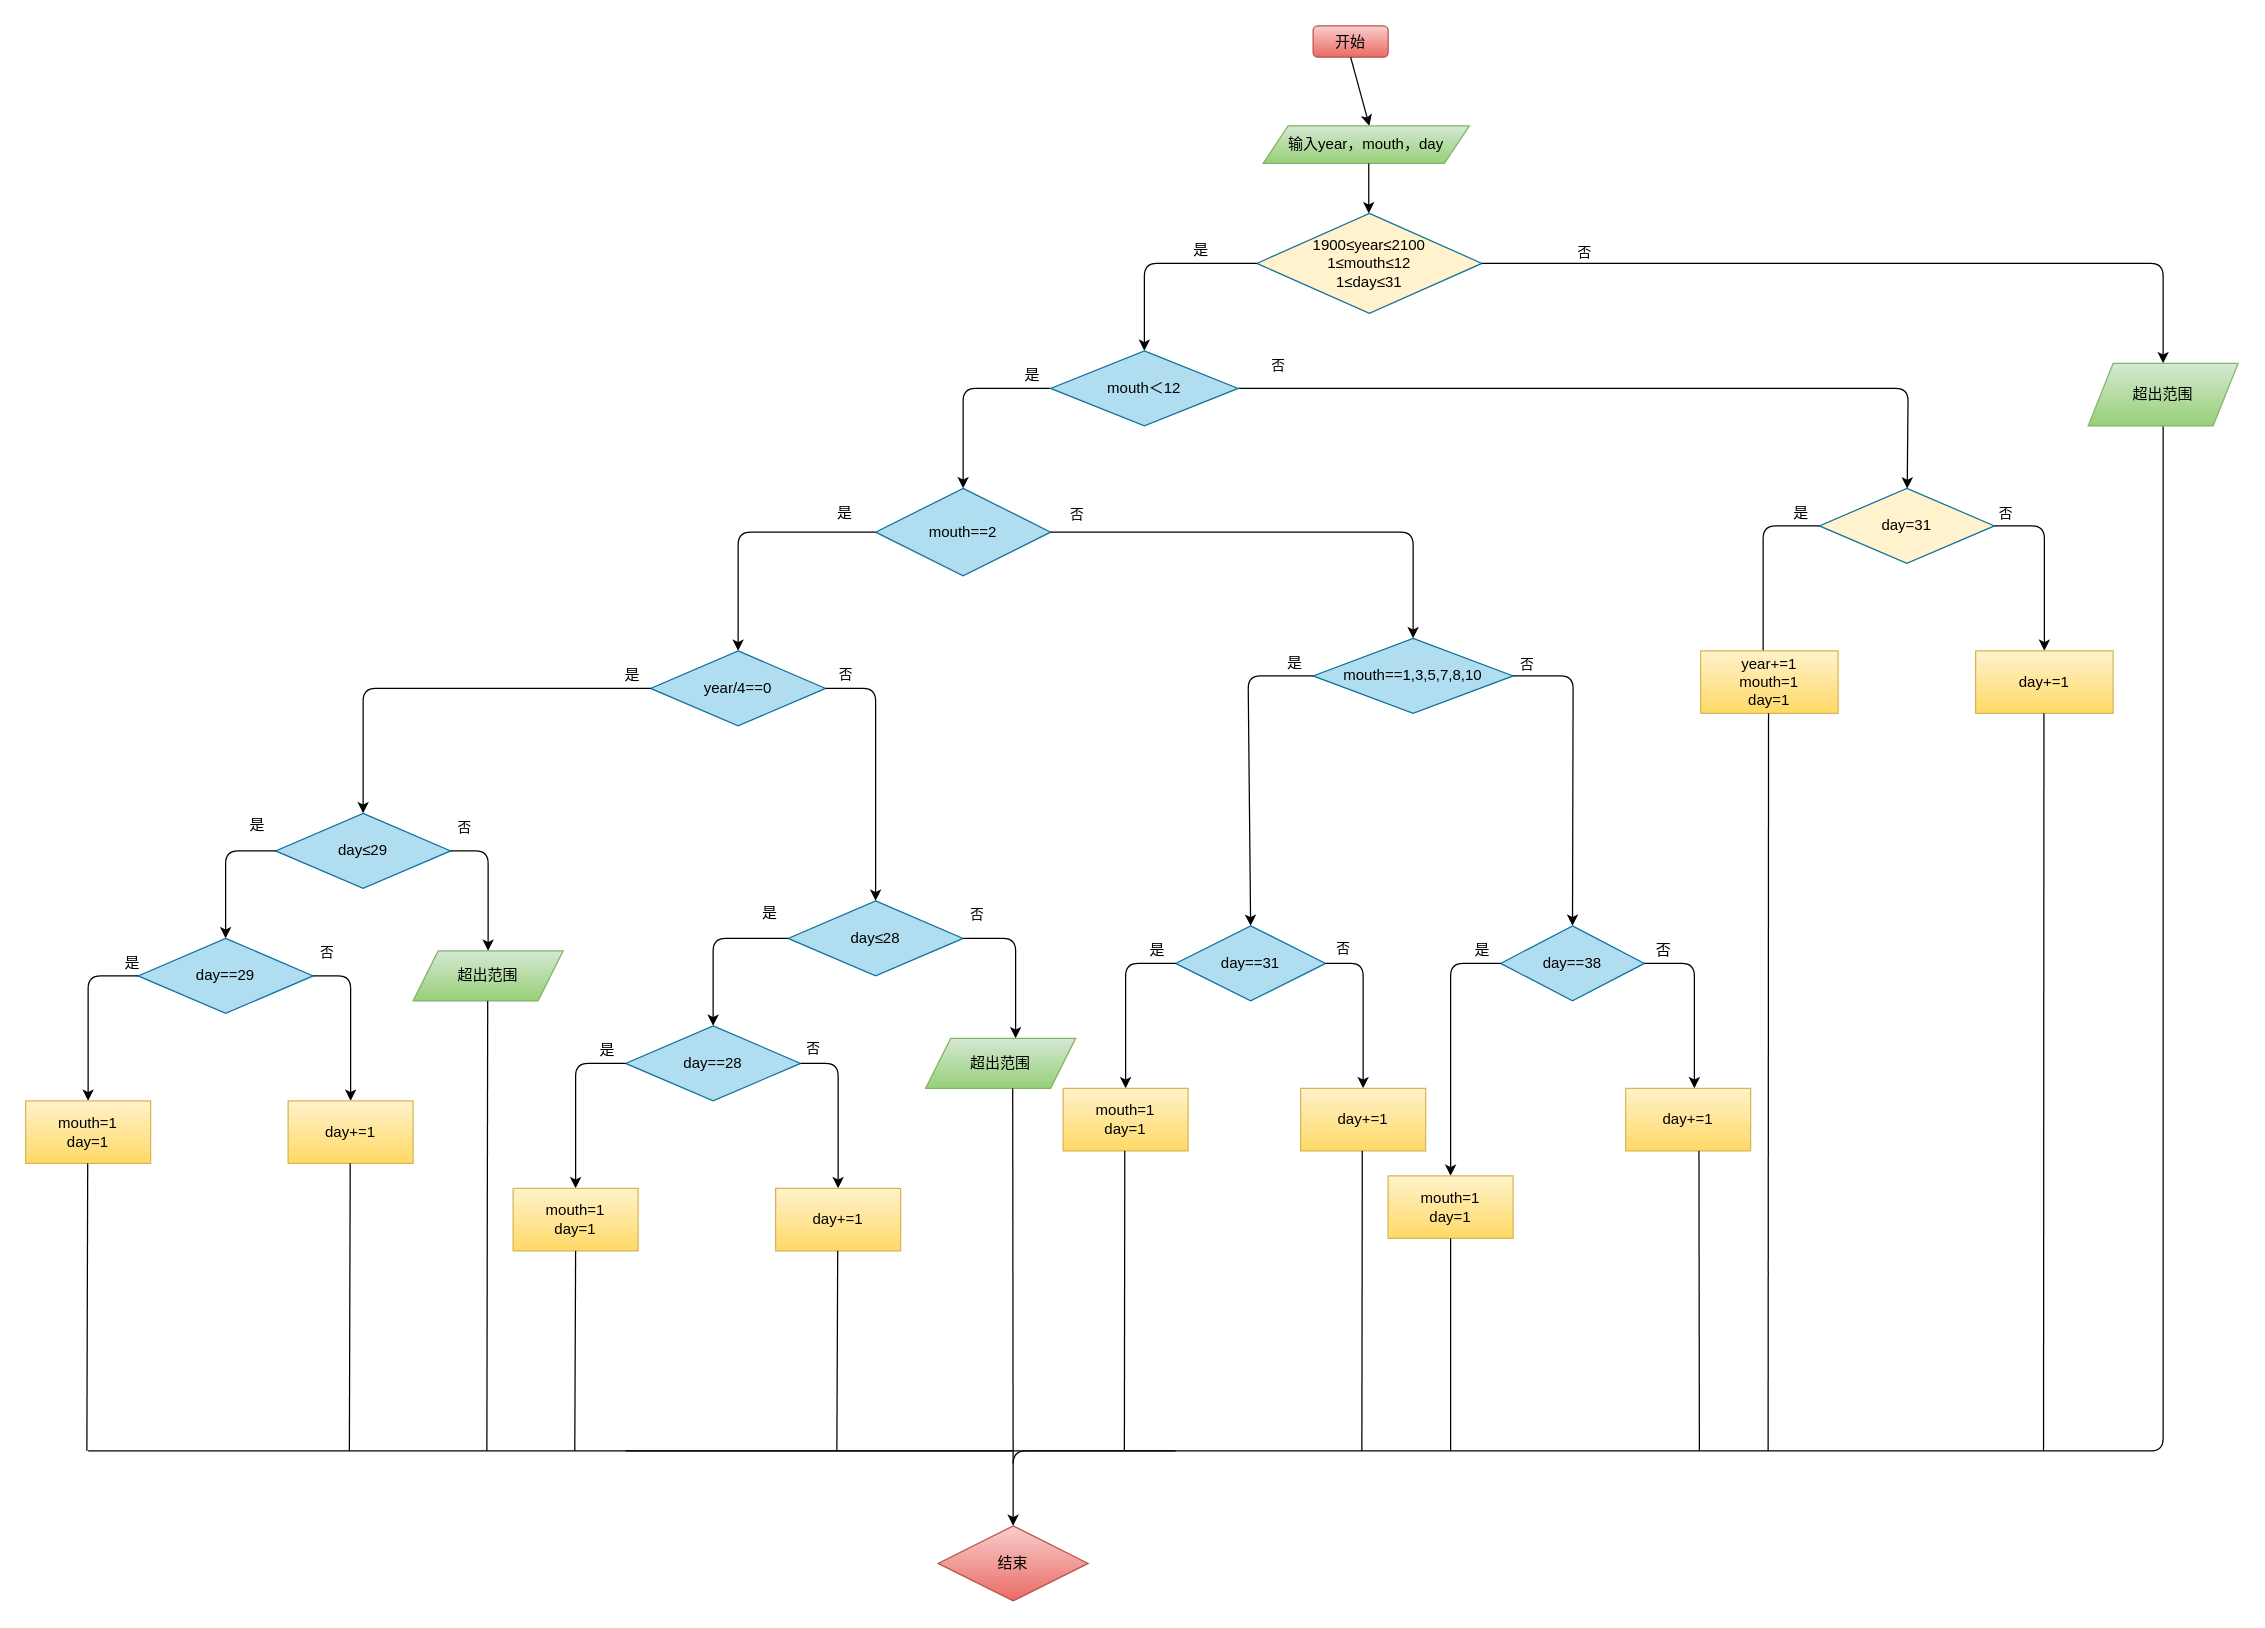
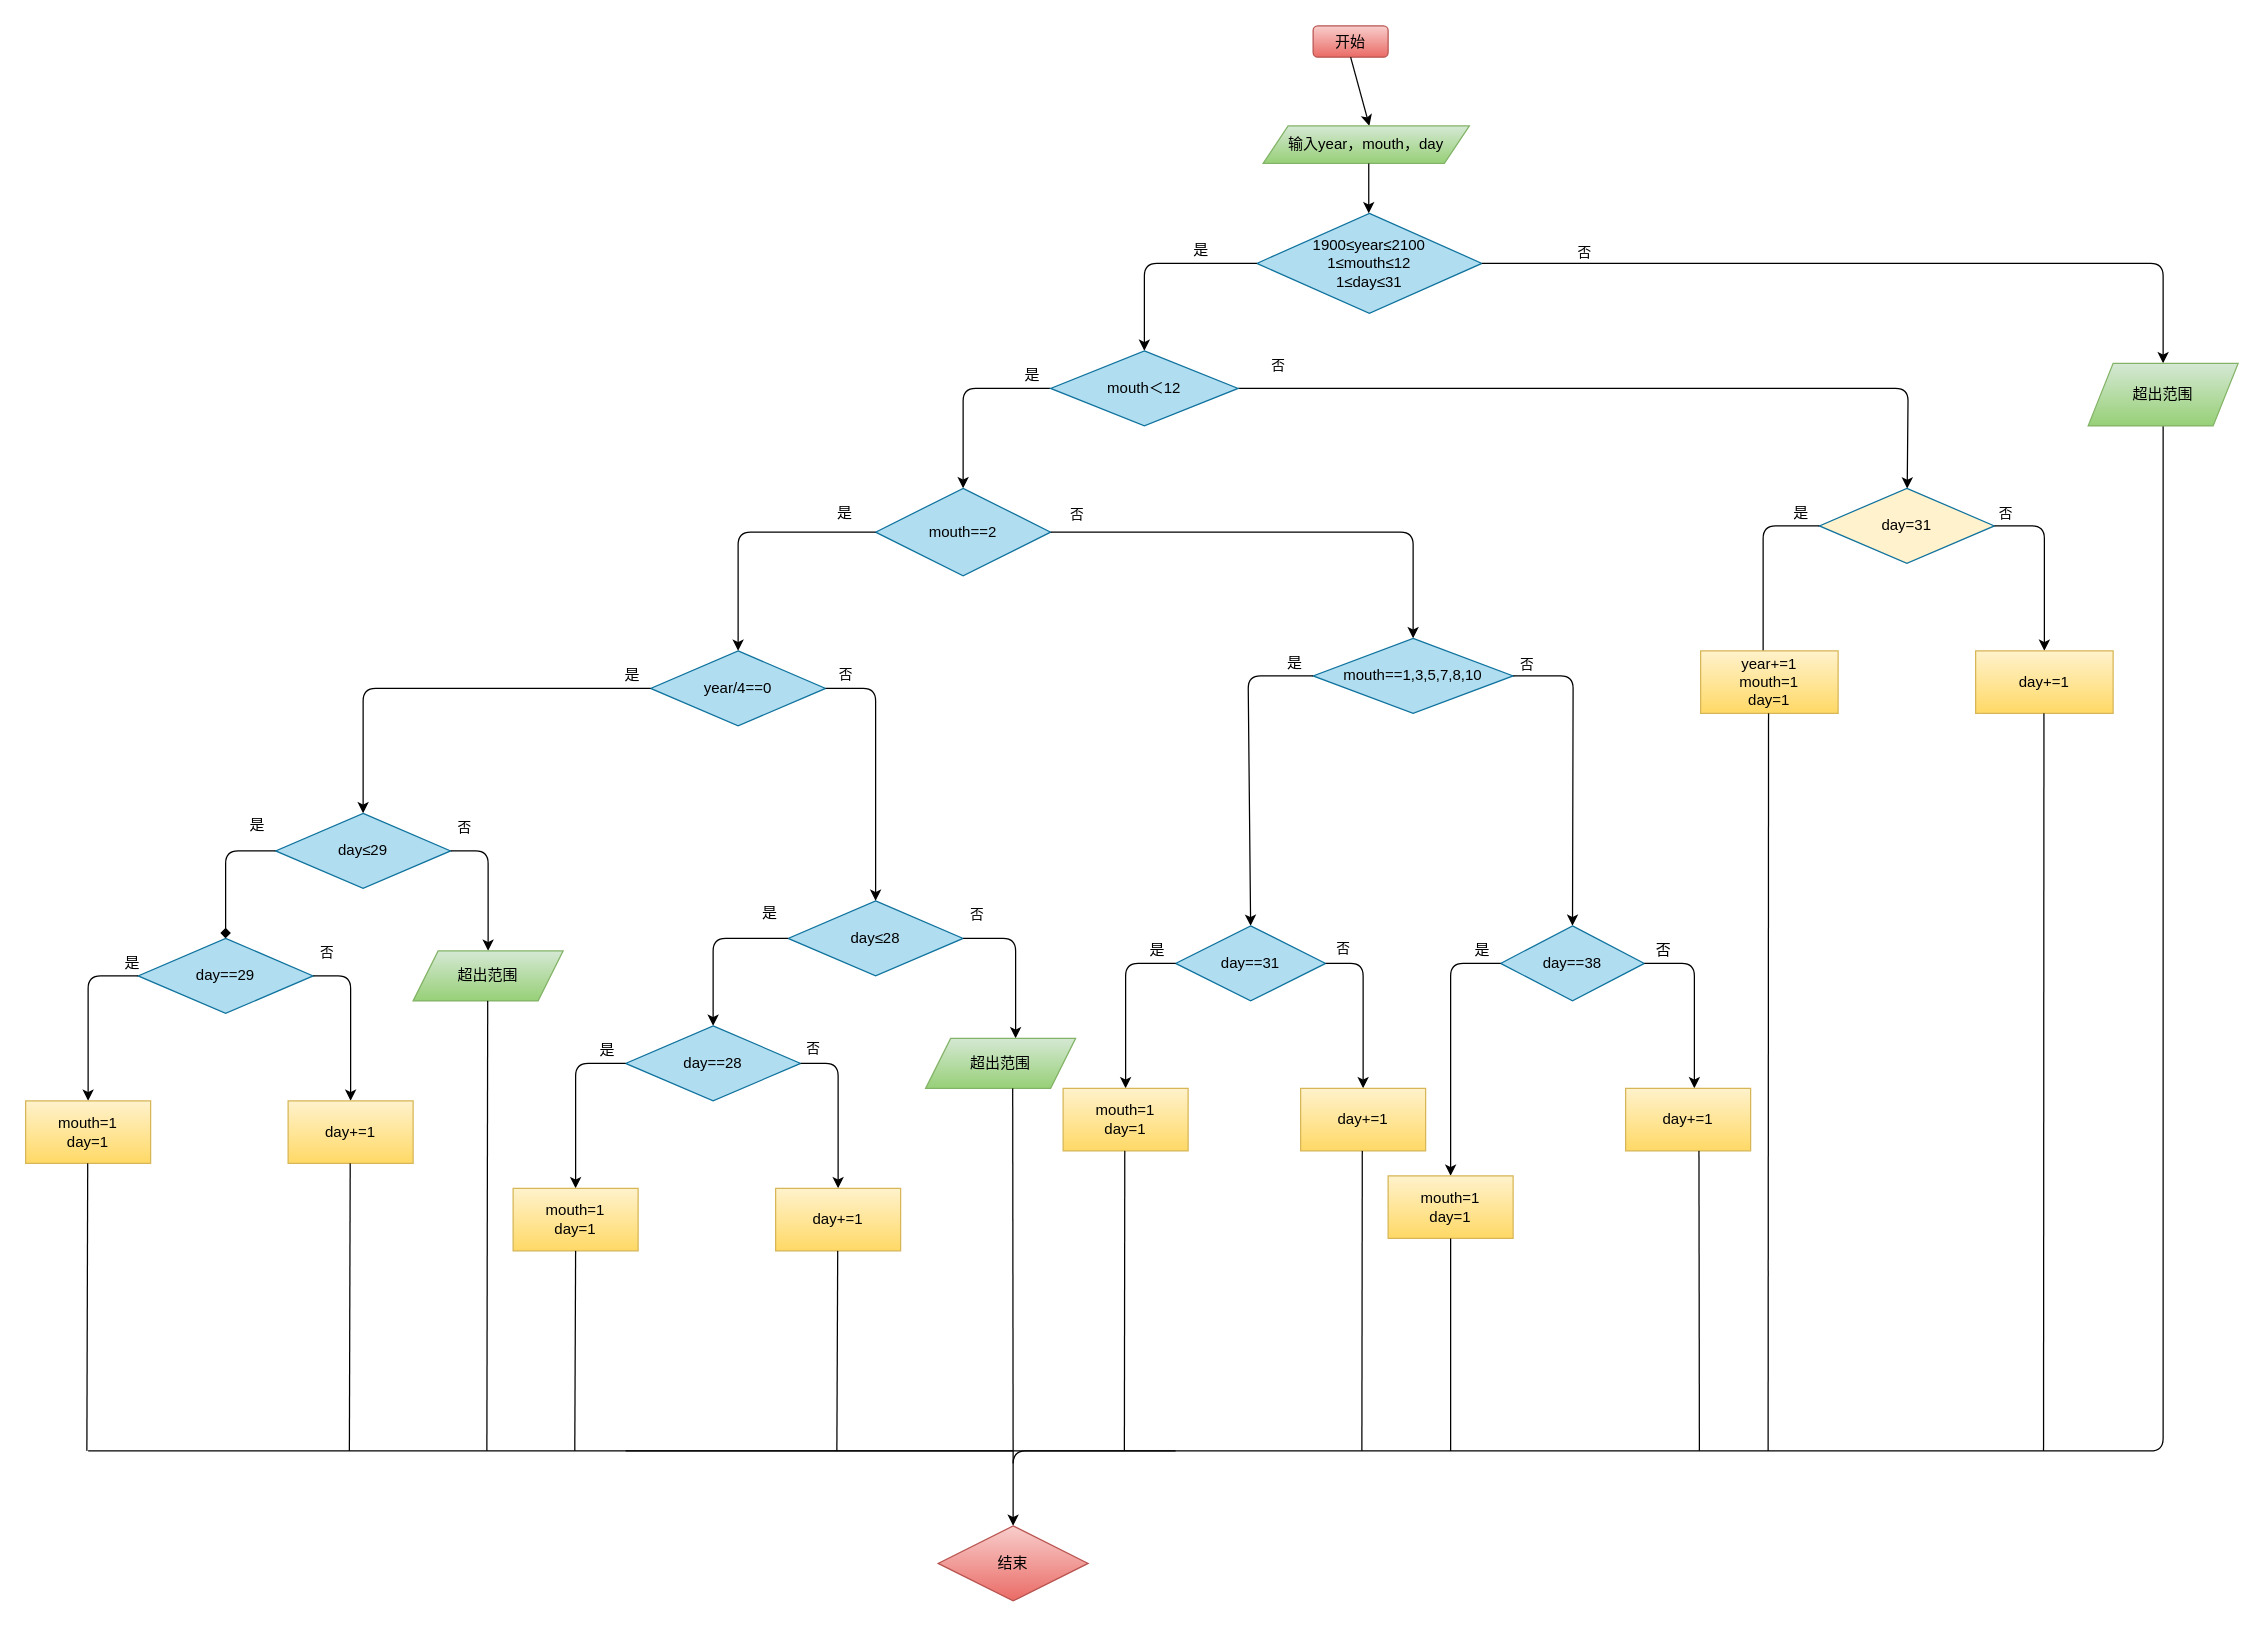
(1369, 263) -> (1369, 263)
(226, 928) -> (226, 927)
